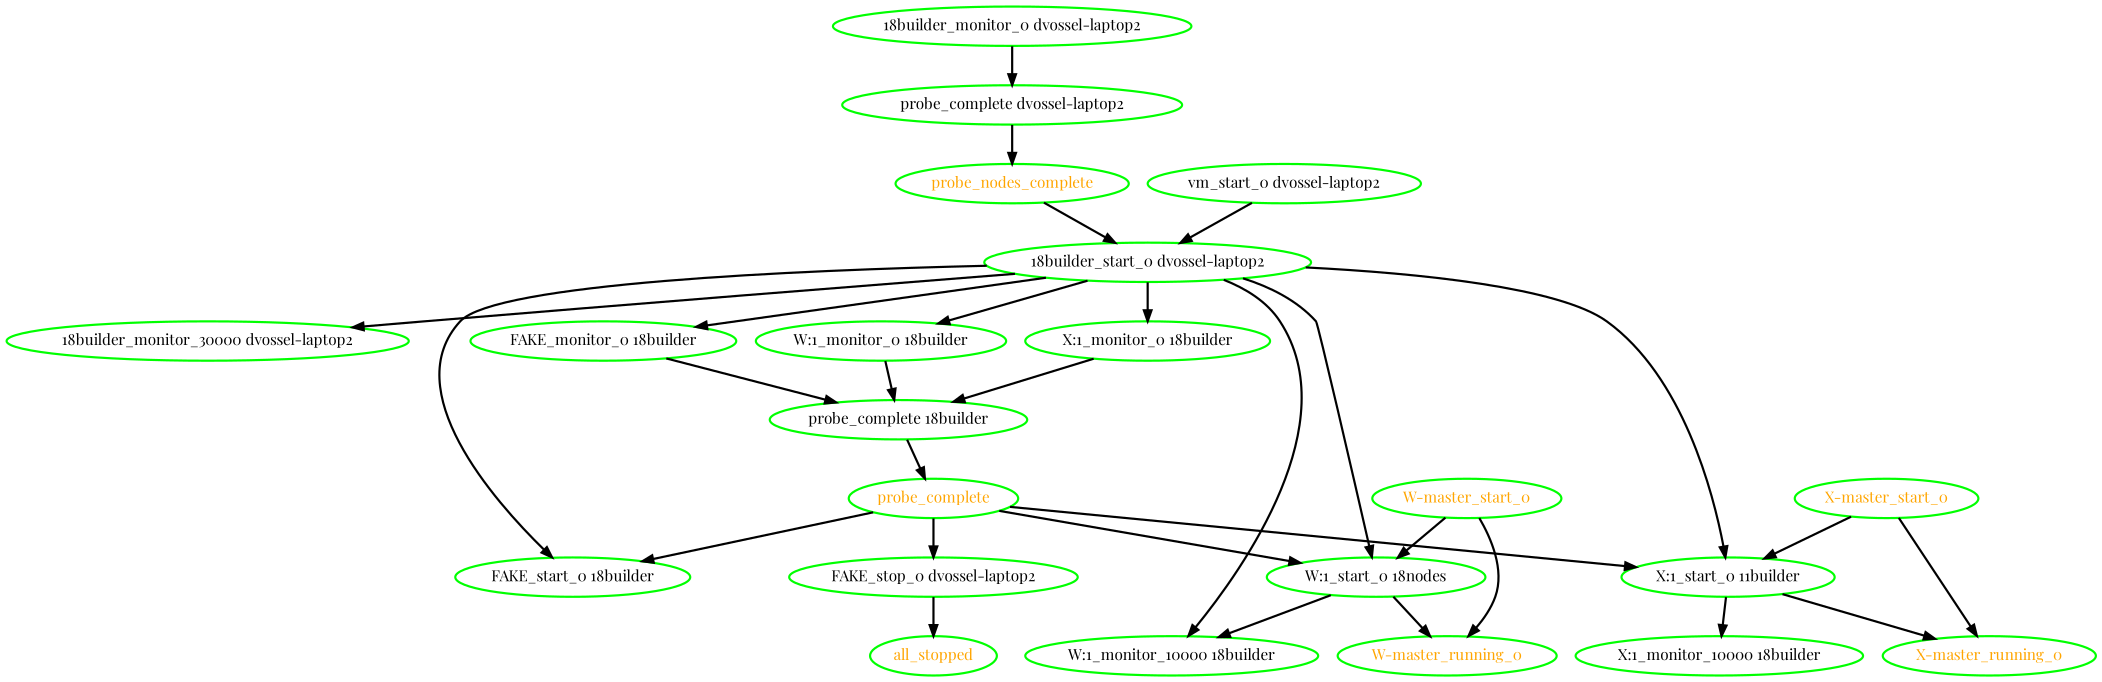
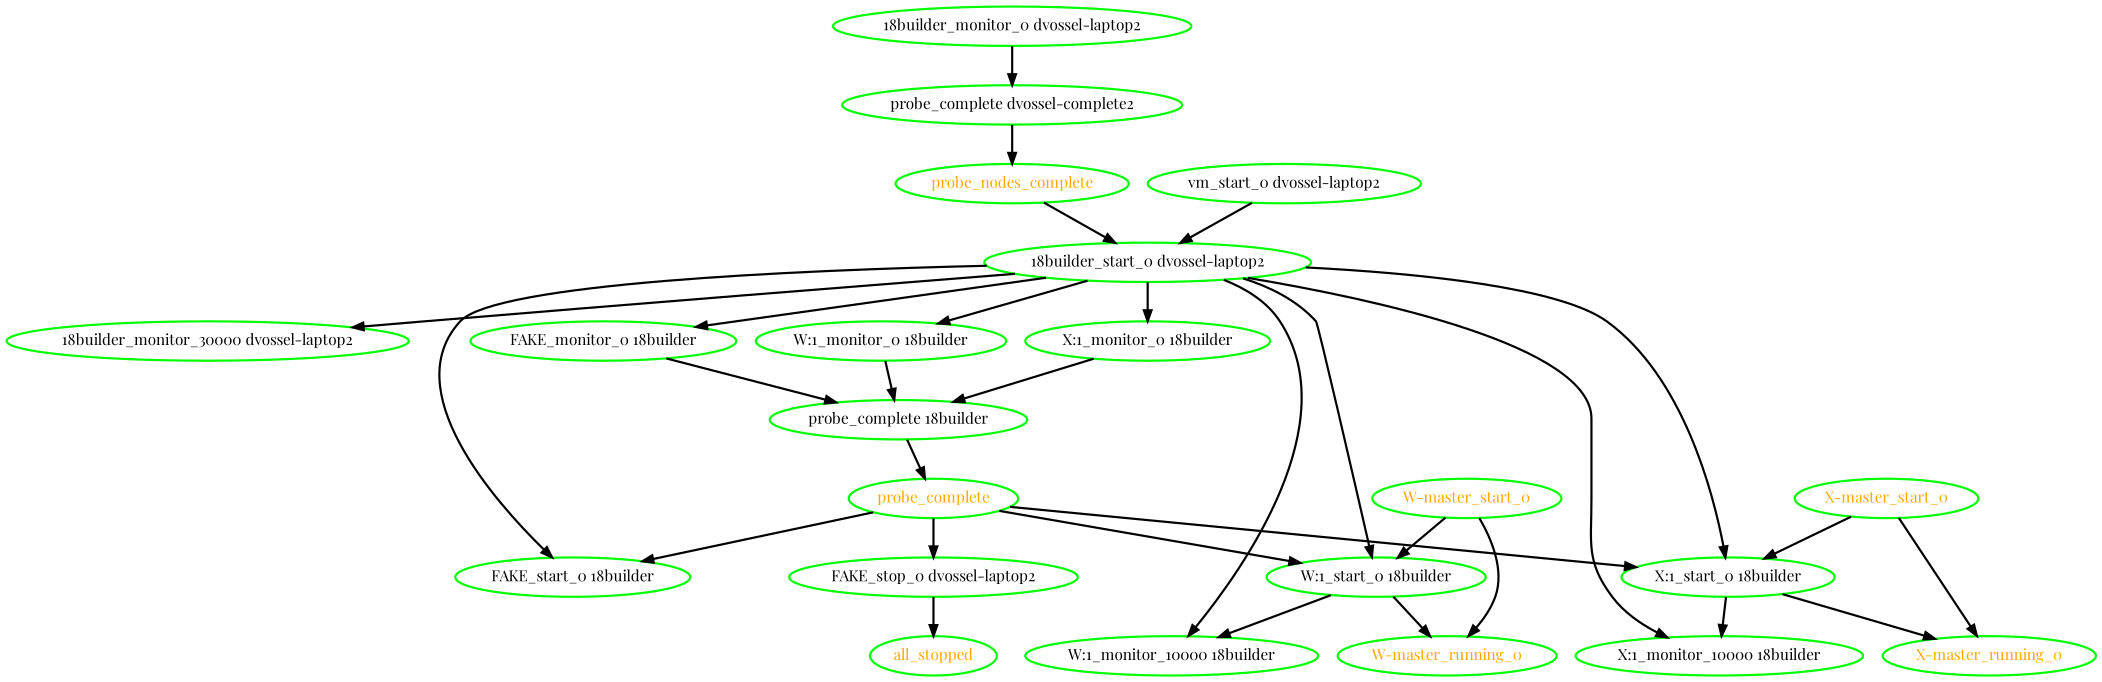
(1012, 105) -> (1012, 105)
none -> (1548, 365)
(1376, 577) -> (1376, 577)
(1728, 577) -> (1728, 577)
